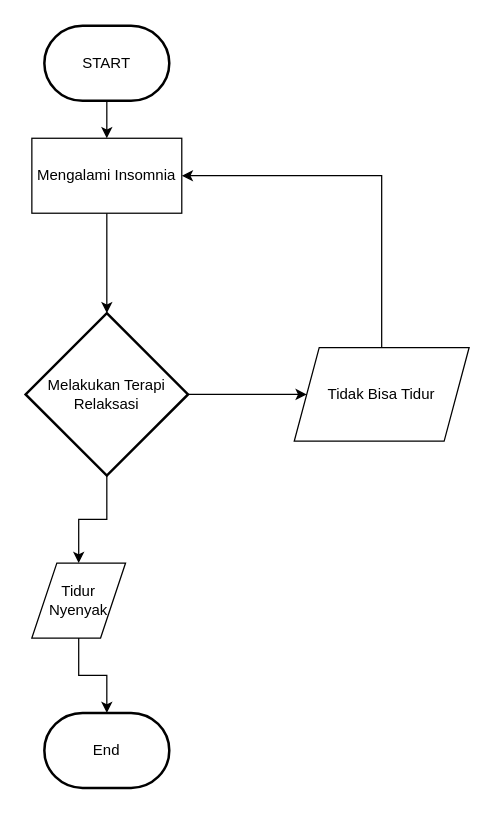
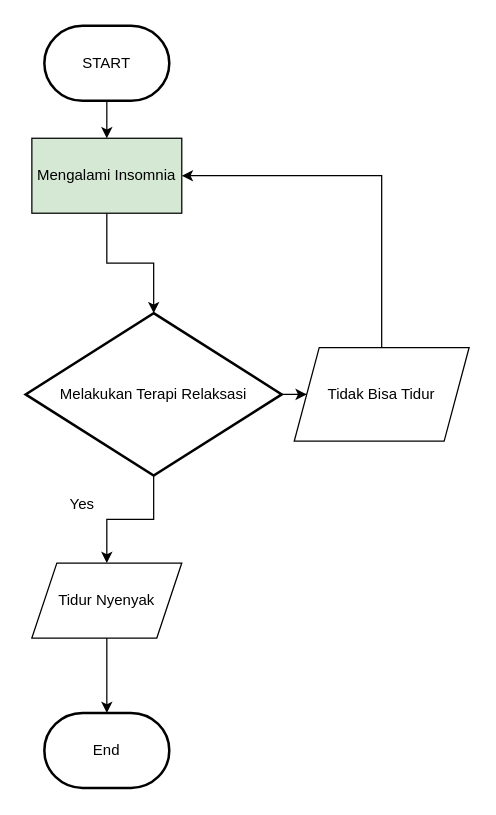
(107, 176) -> (107, 176)
(107, 394) -> (154, 394)
none -> (82, 504)
(79, 601) -> (107, 601)
